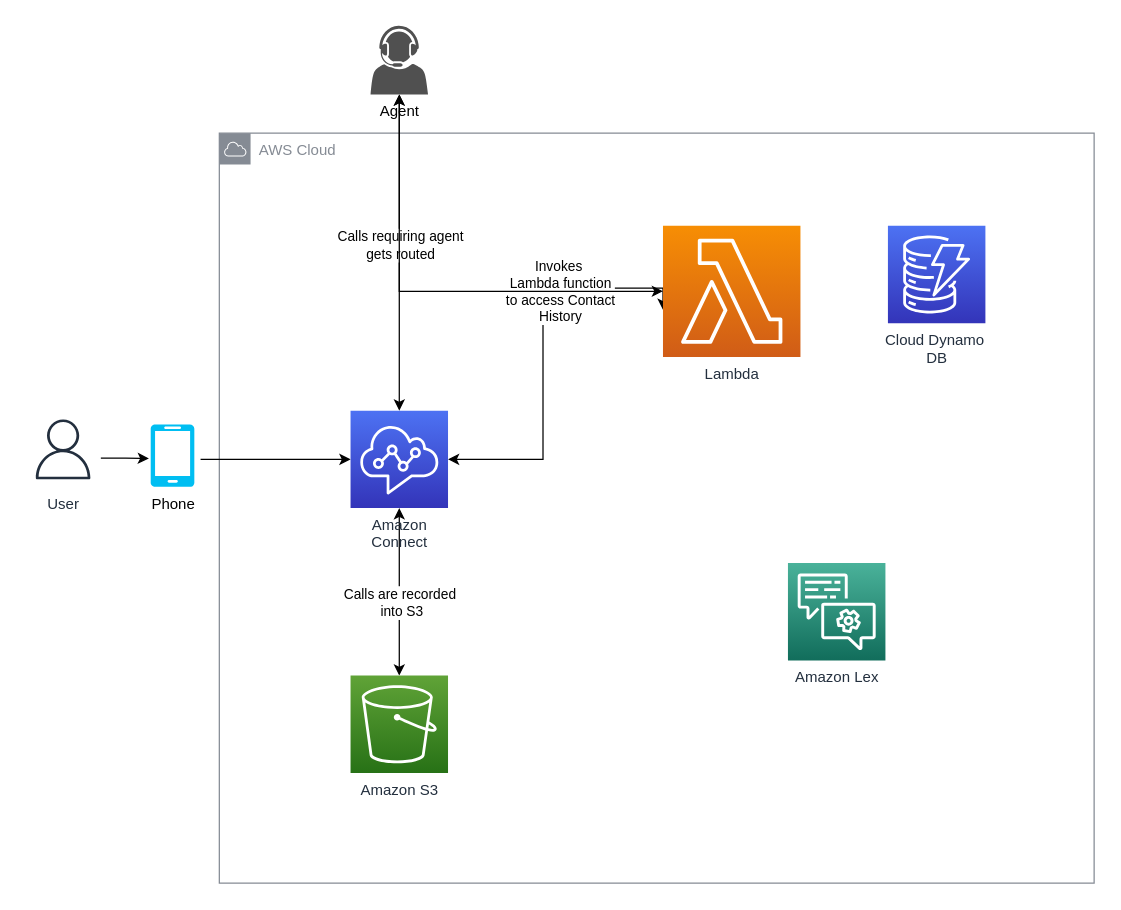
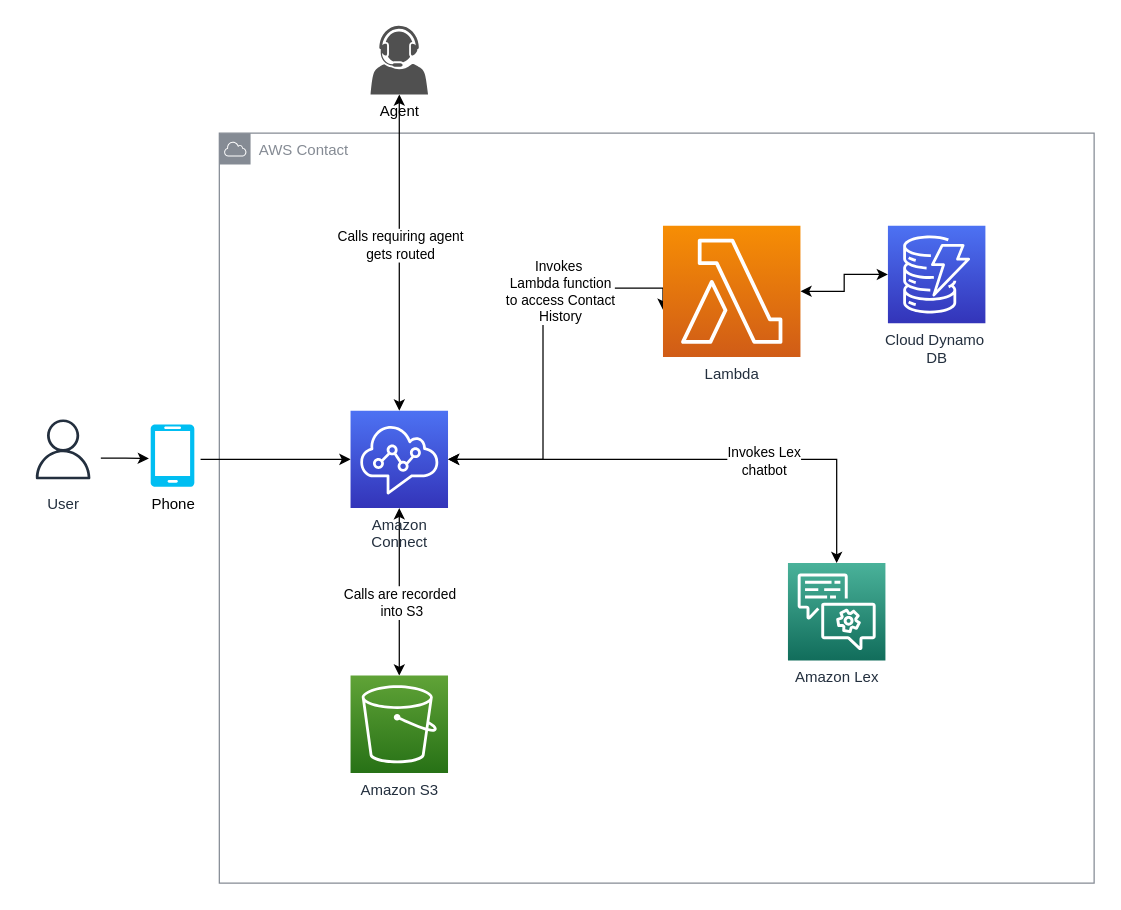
(293, 151) -> (304, 151)
(529, 291) -> (844, 283)
none -> (636, 459)
